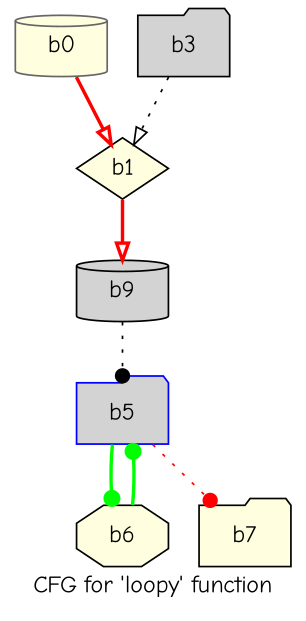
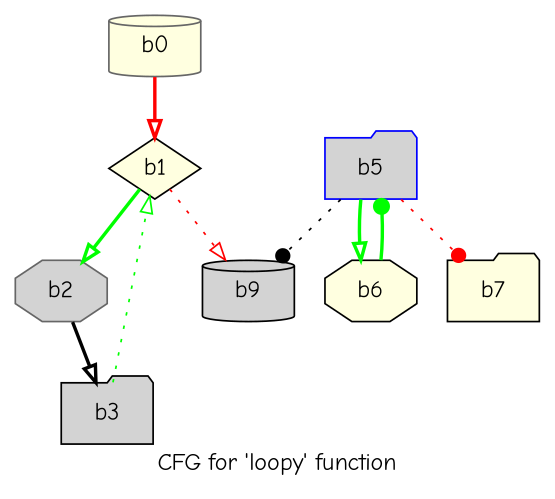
(155, 103) -> (130, 298)
(122, 221) -> (192, 218)
none -> (61, 291)
(122, 346) -> (314, 225)
(111, 468) -> (360, 221)
